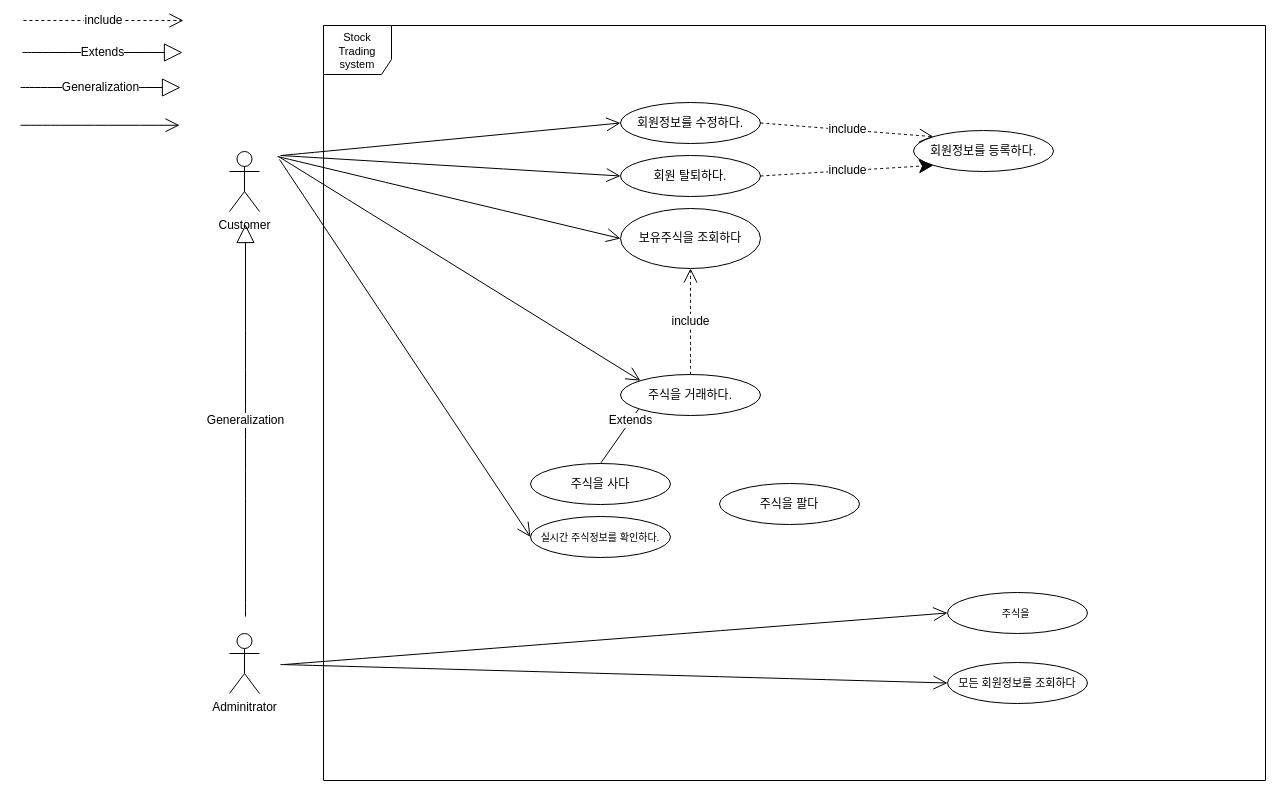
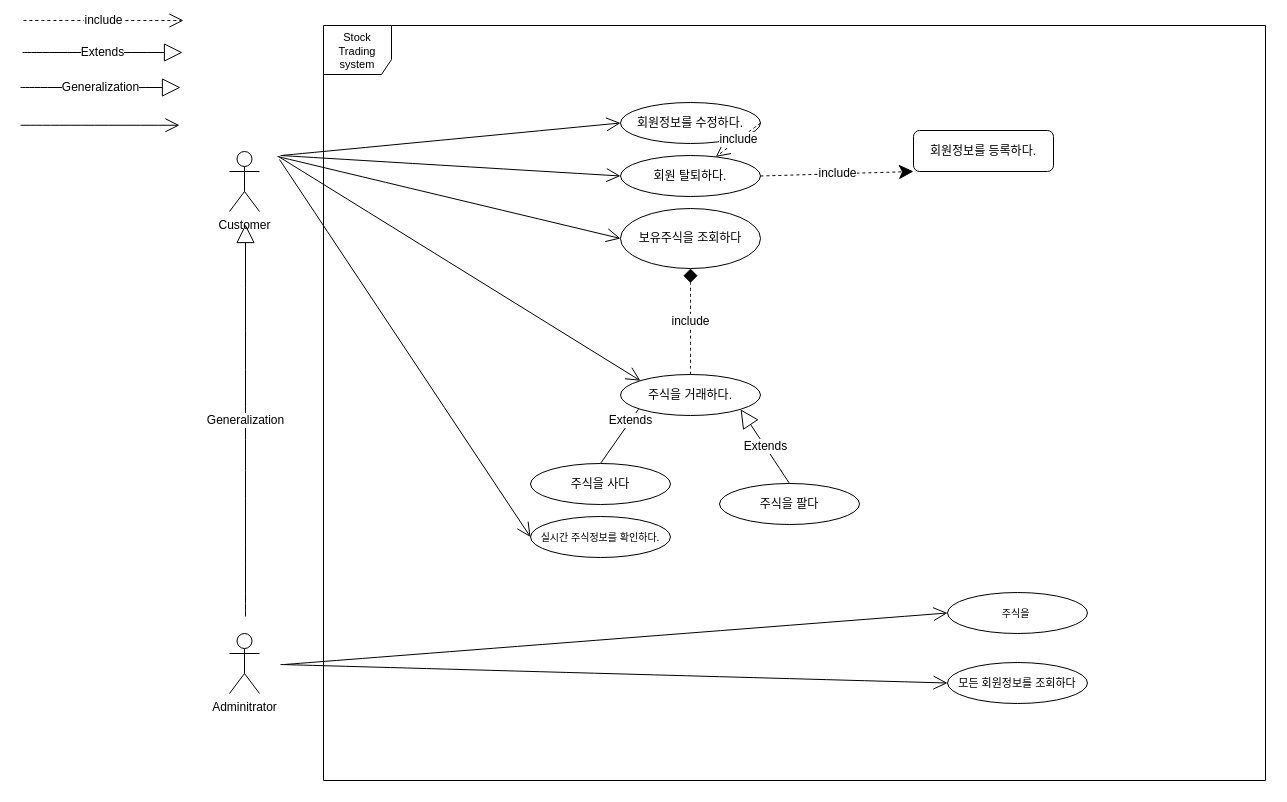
(847, 130) -> (738, 140)
(984, 151) -> (984, 151)
(691, 277) -> (691, 283)
none -> (770, 454)
